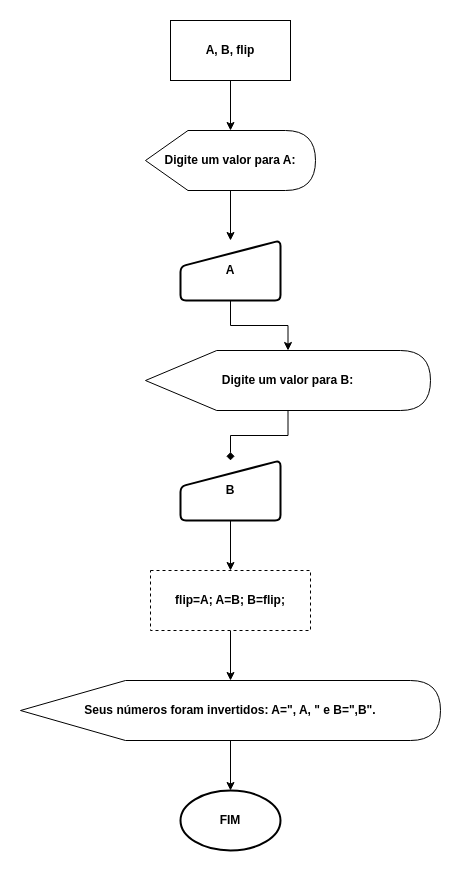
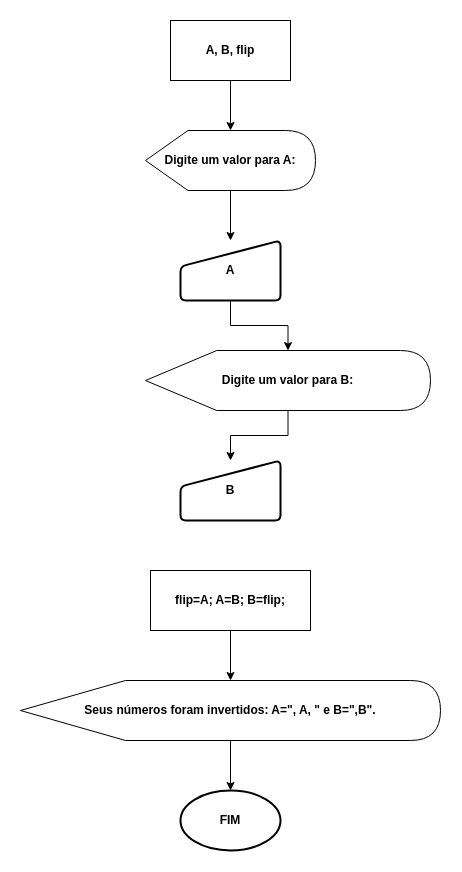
(231, 452) -> (231, 452)
(231, 542) -> none
(231, 601) -> (231, 601)
